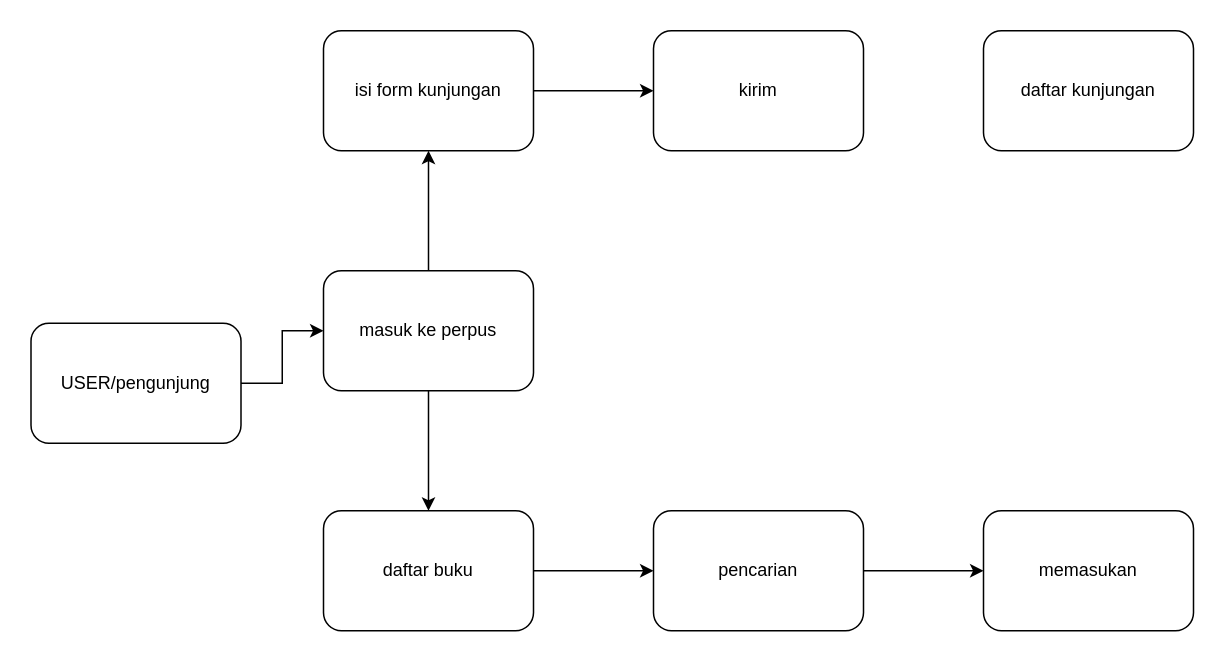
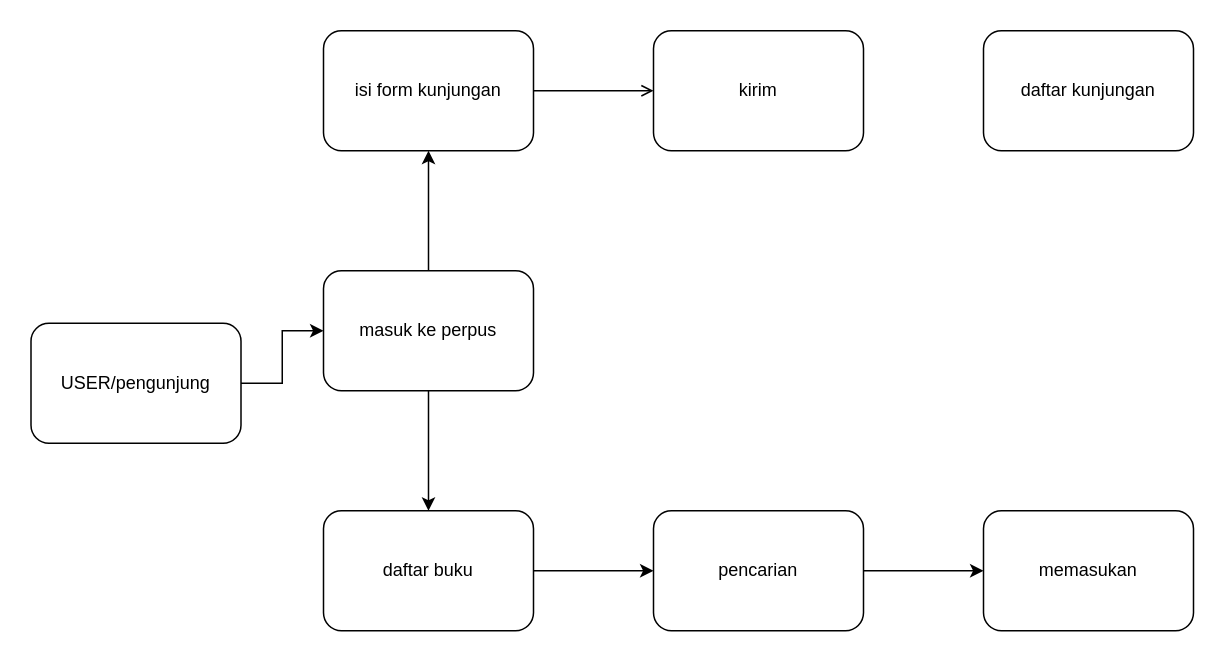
(642, 91) -> (644, 91)
